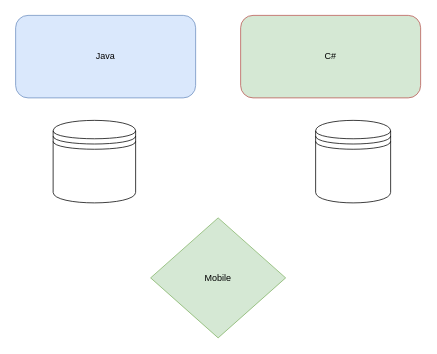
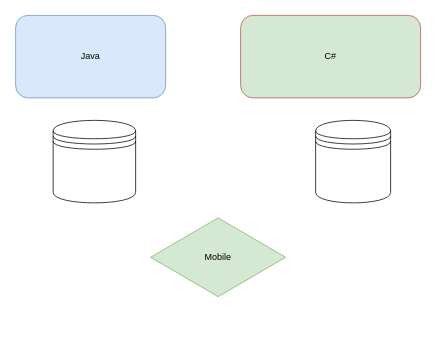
(105, 57) -> (90, 57)
(218, 278) -> (218, 257)
